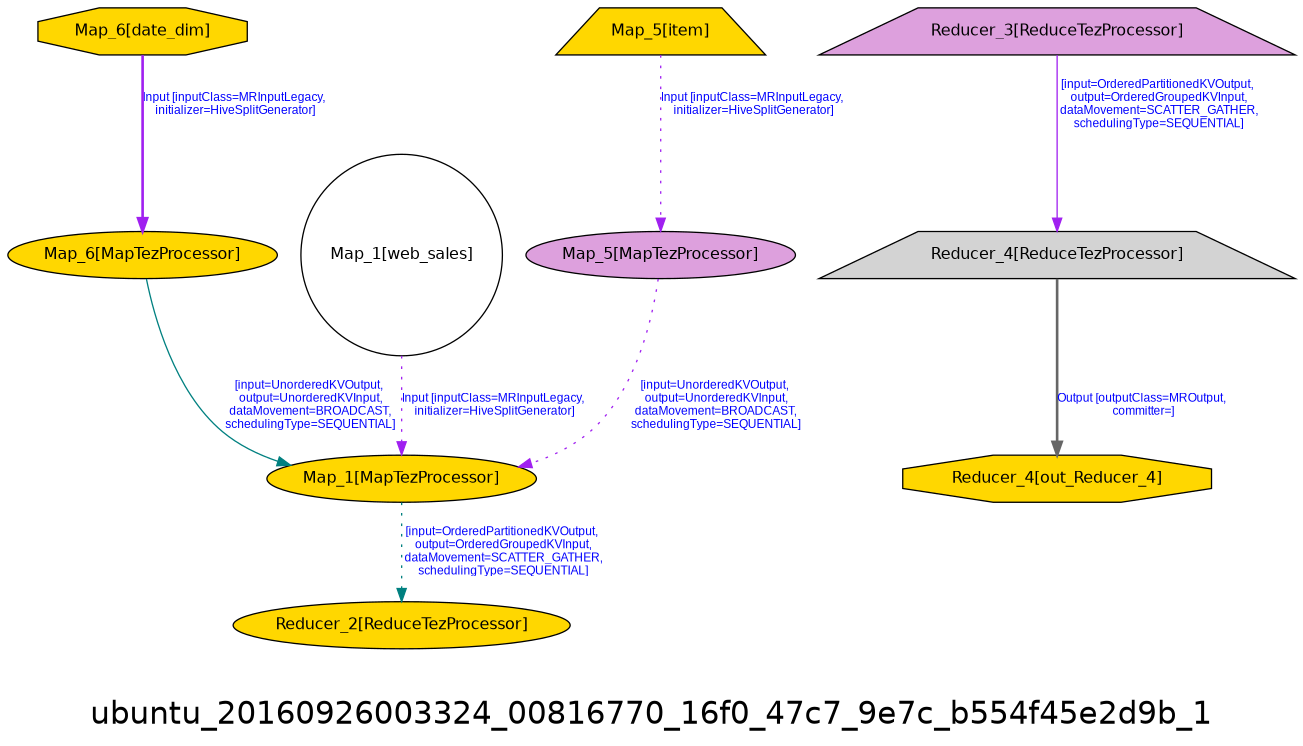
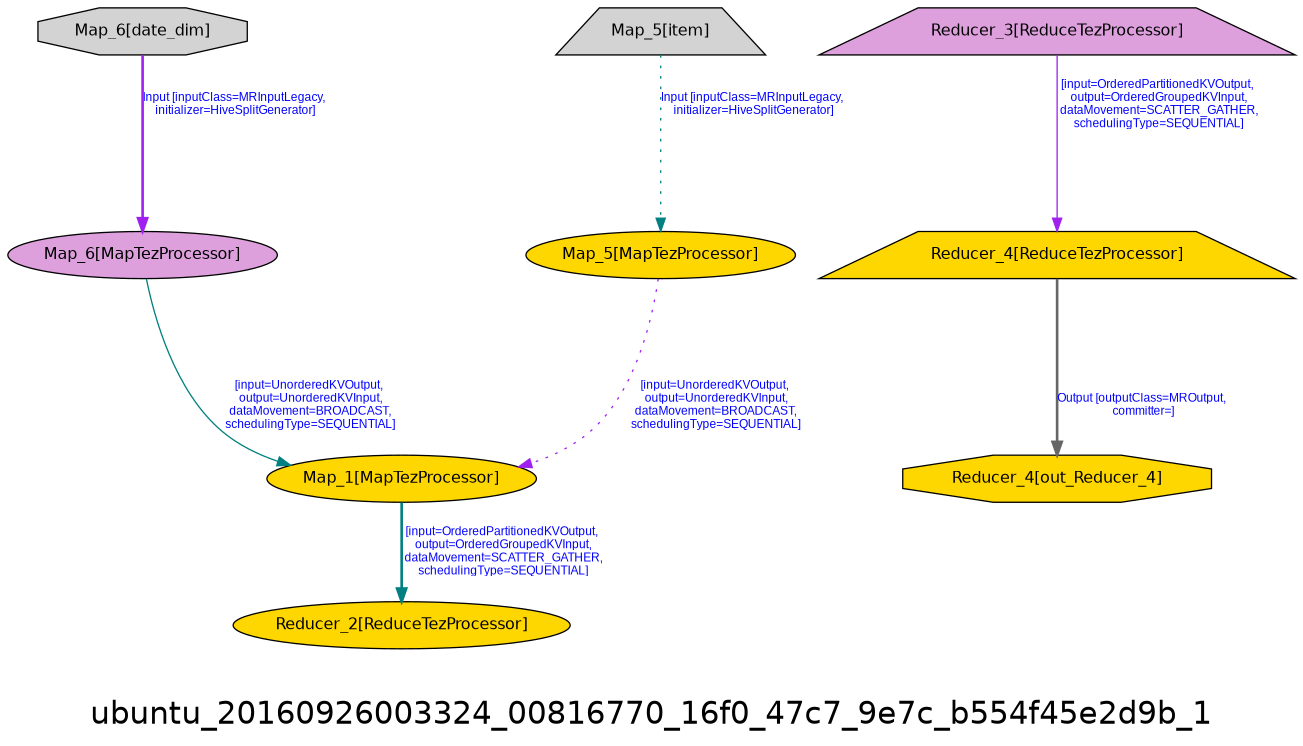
(143, 31) -> (143, 31)
(661, 31) -> (661, 31)
(661, 137) -> (661, 137)
(143, 255) -> (143, 255)
(402, 255) -> none
(661, 255) -> (661, 255)
(1057, 255) -> (1057, 255)
(402, 546) -> (402, 546)
